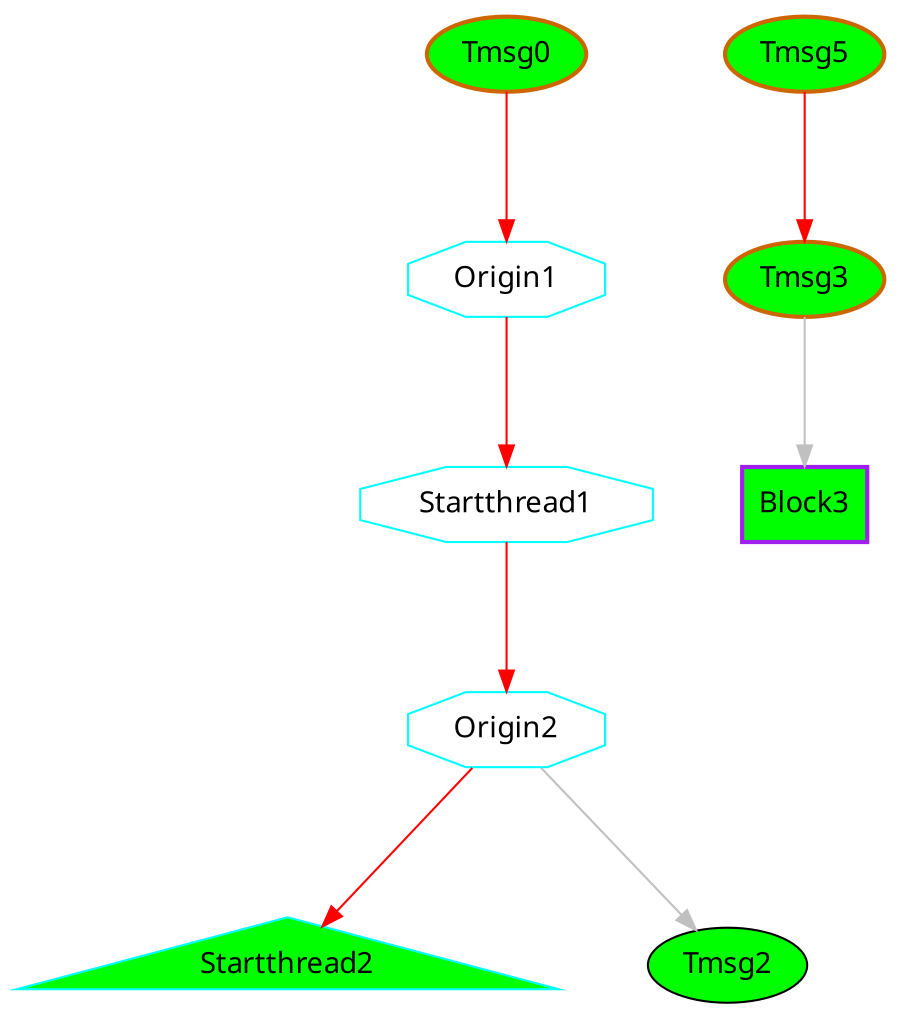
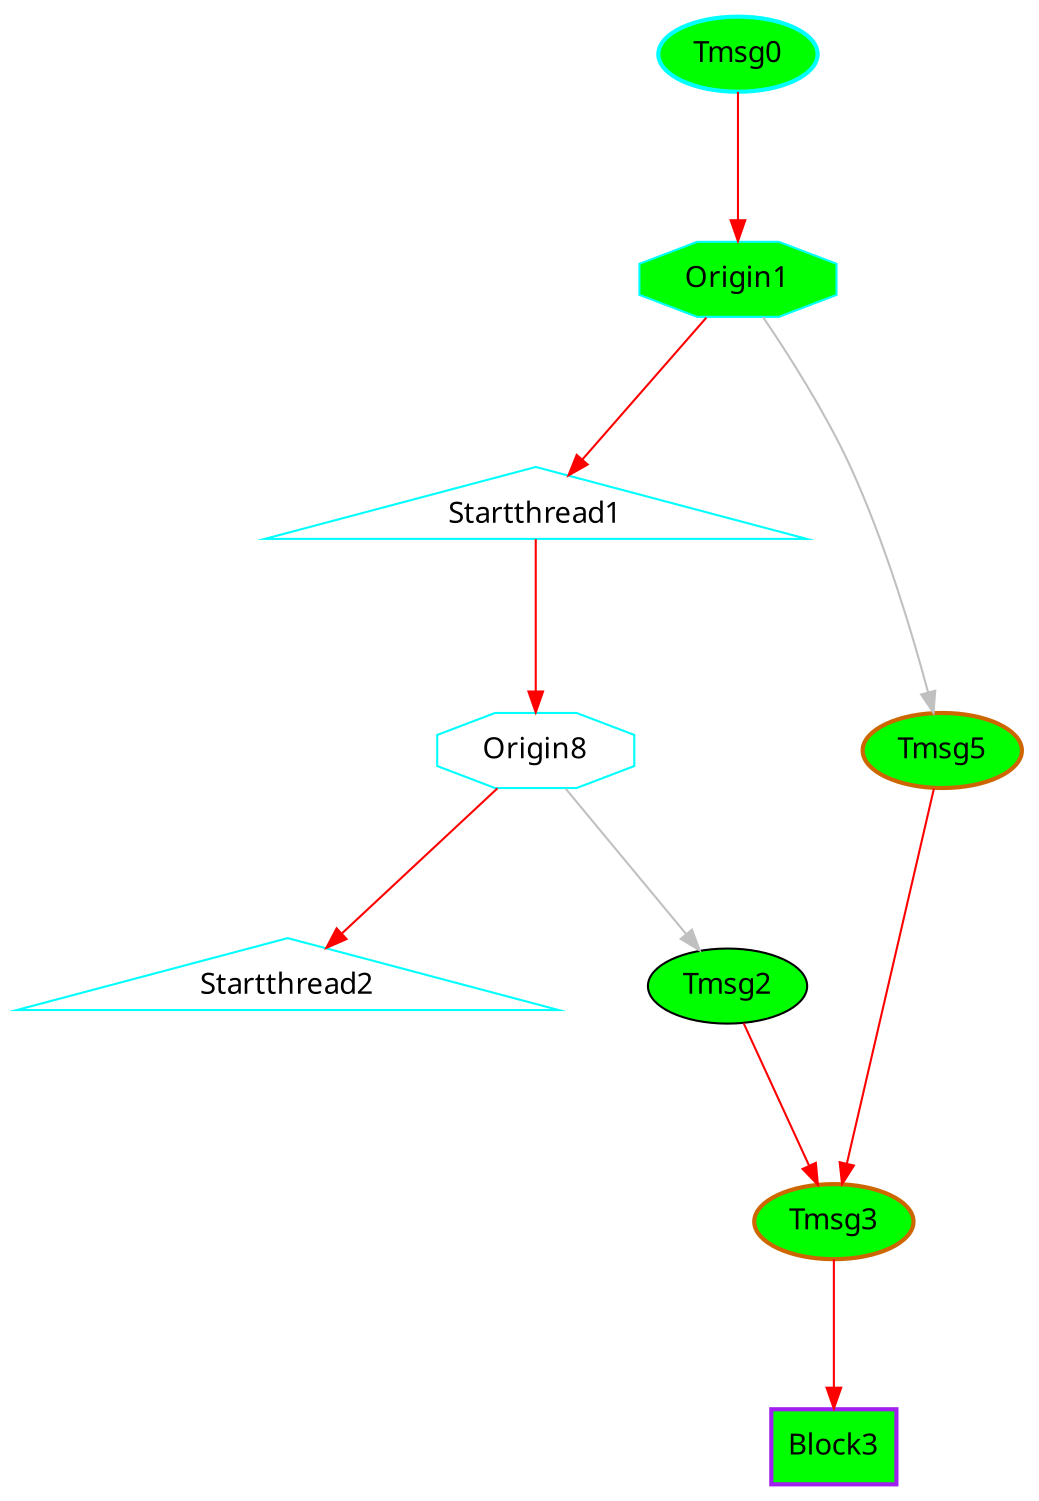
(507, 54) -> (738, 54)
(507, 279) -> (738, 279)
(805, 381) -> (834, 1323)
none -> (863, 497)
(507, 505) -> (536, 515)
(507, 730) -> (536, 750)
(288, 965) -> (288, 986)
none -> (776, 1094)
